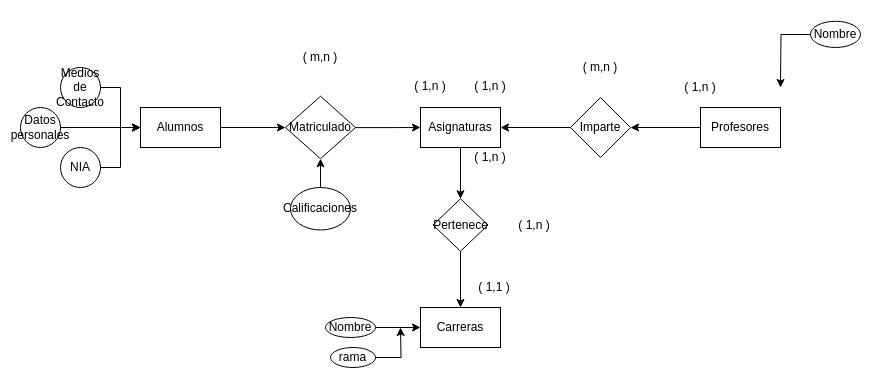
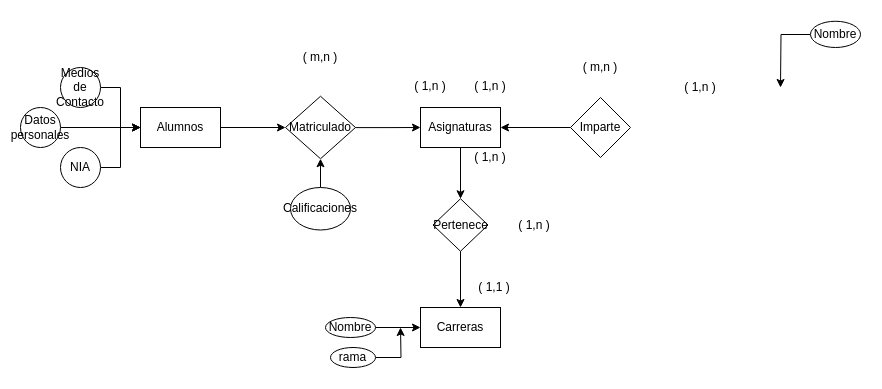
(669, 128) -> none
(741, 128) -> none
